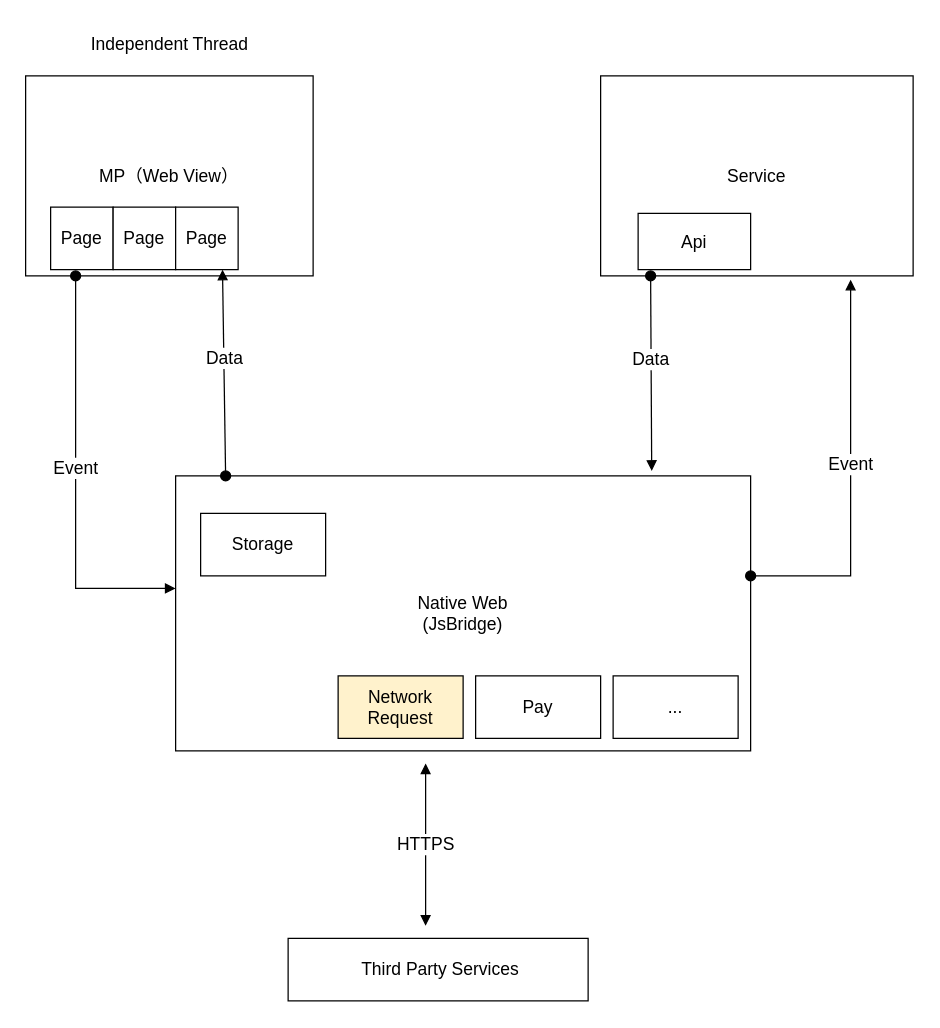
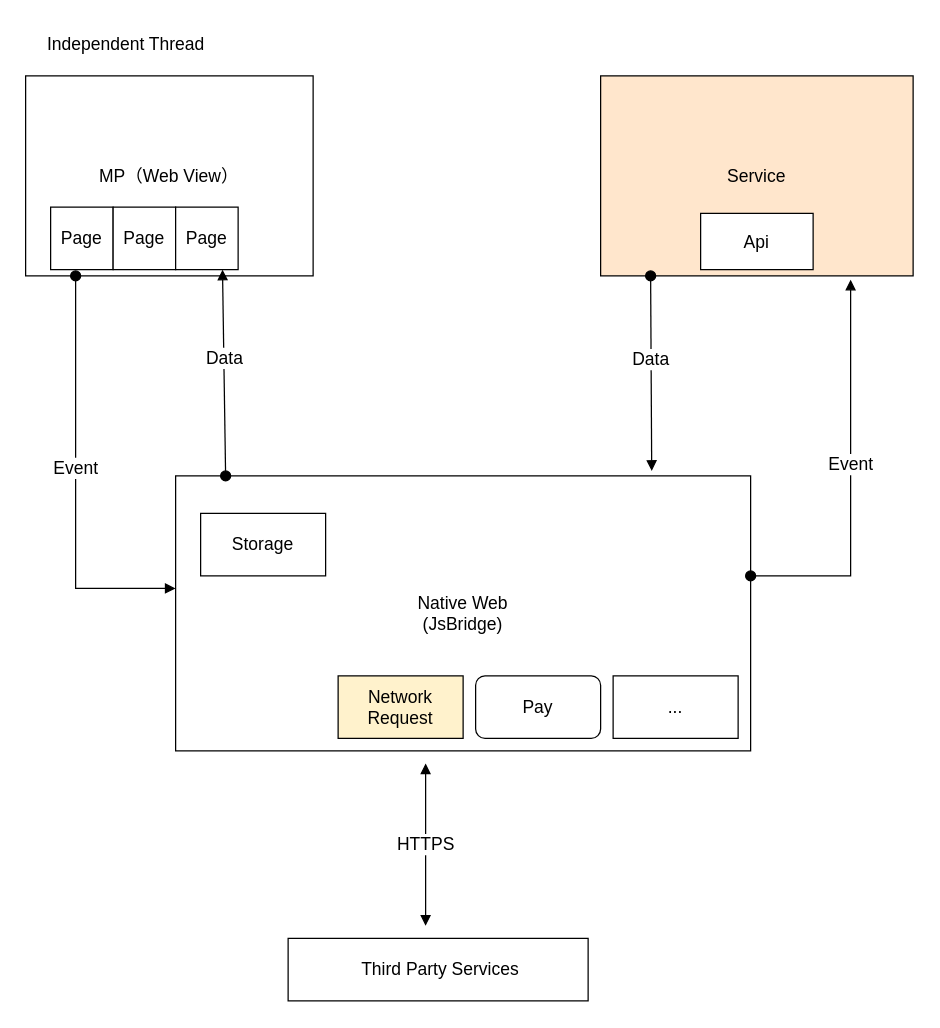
(169, 44) -> (126, 44)
(757, 176) -> (757, 176)
(694, 241) -> (757, 241)
(538, 707) -> (538, 707)
